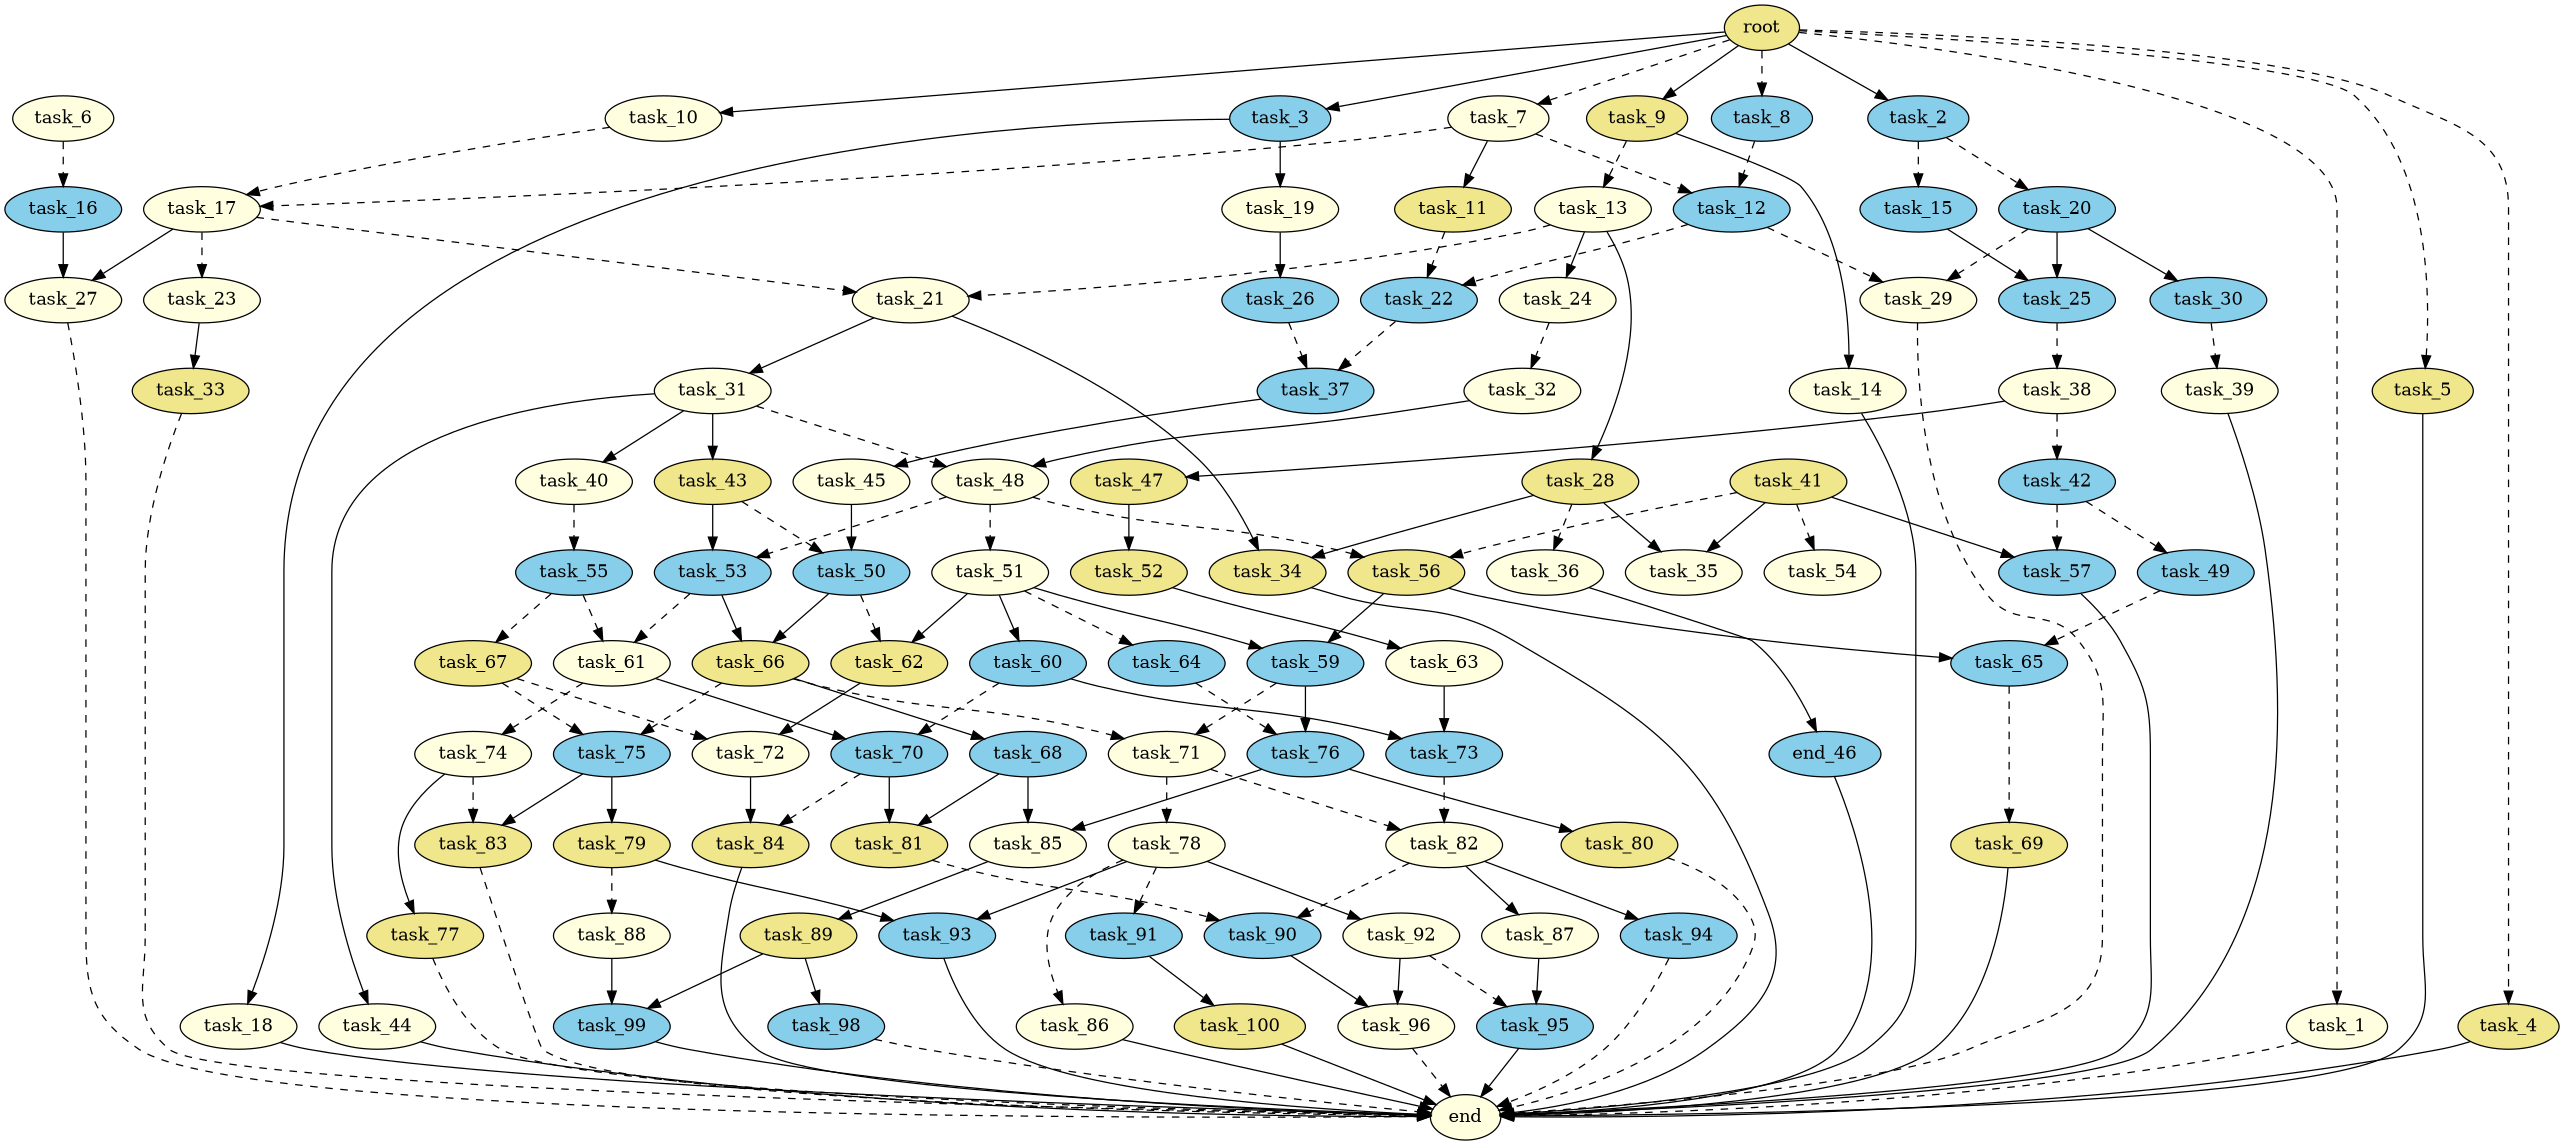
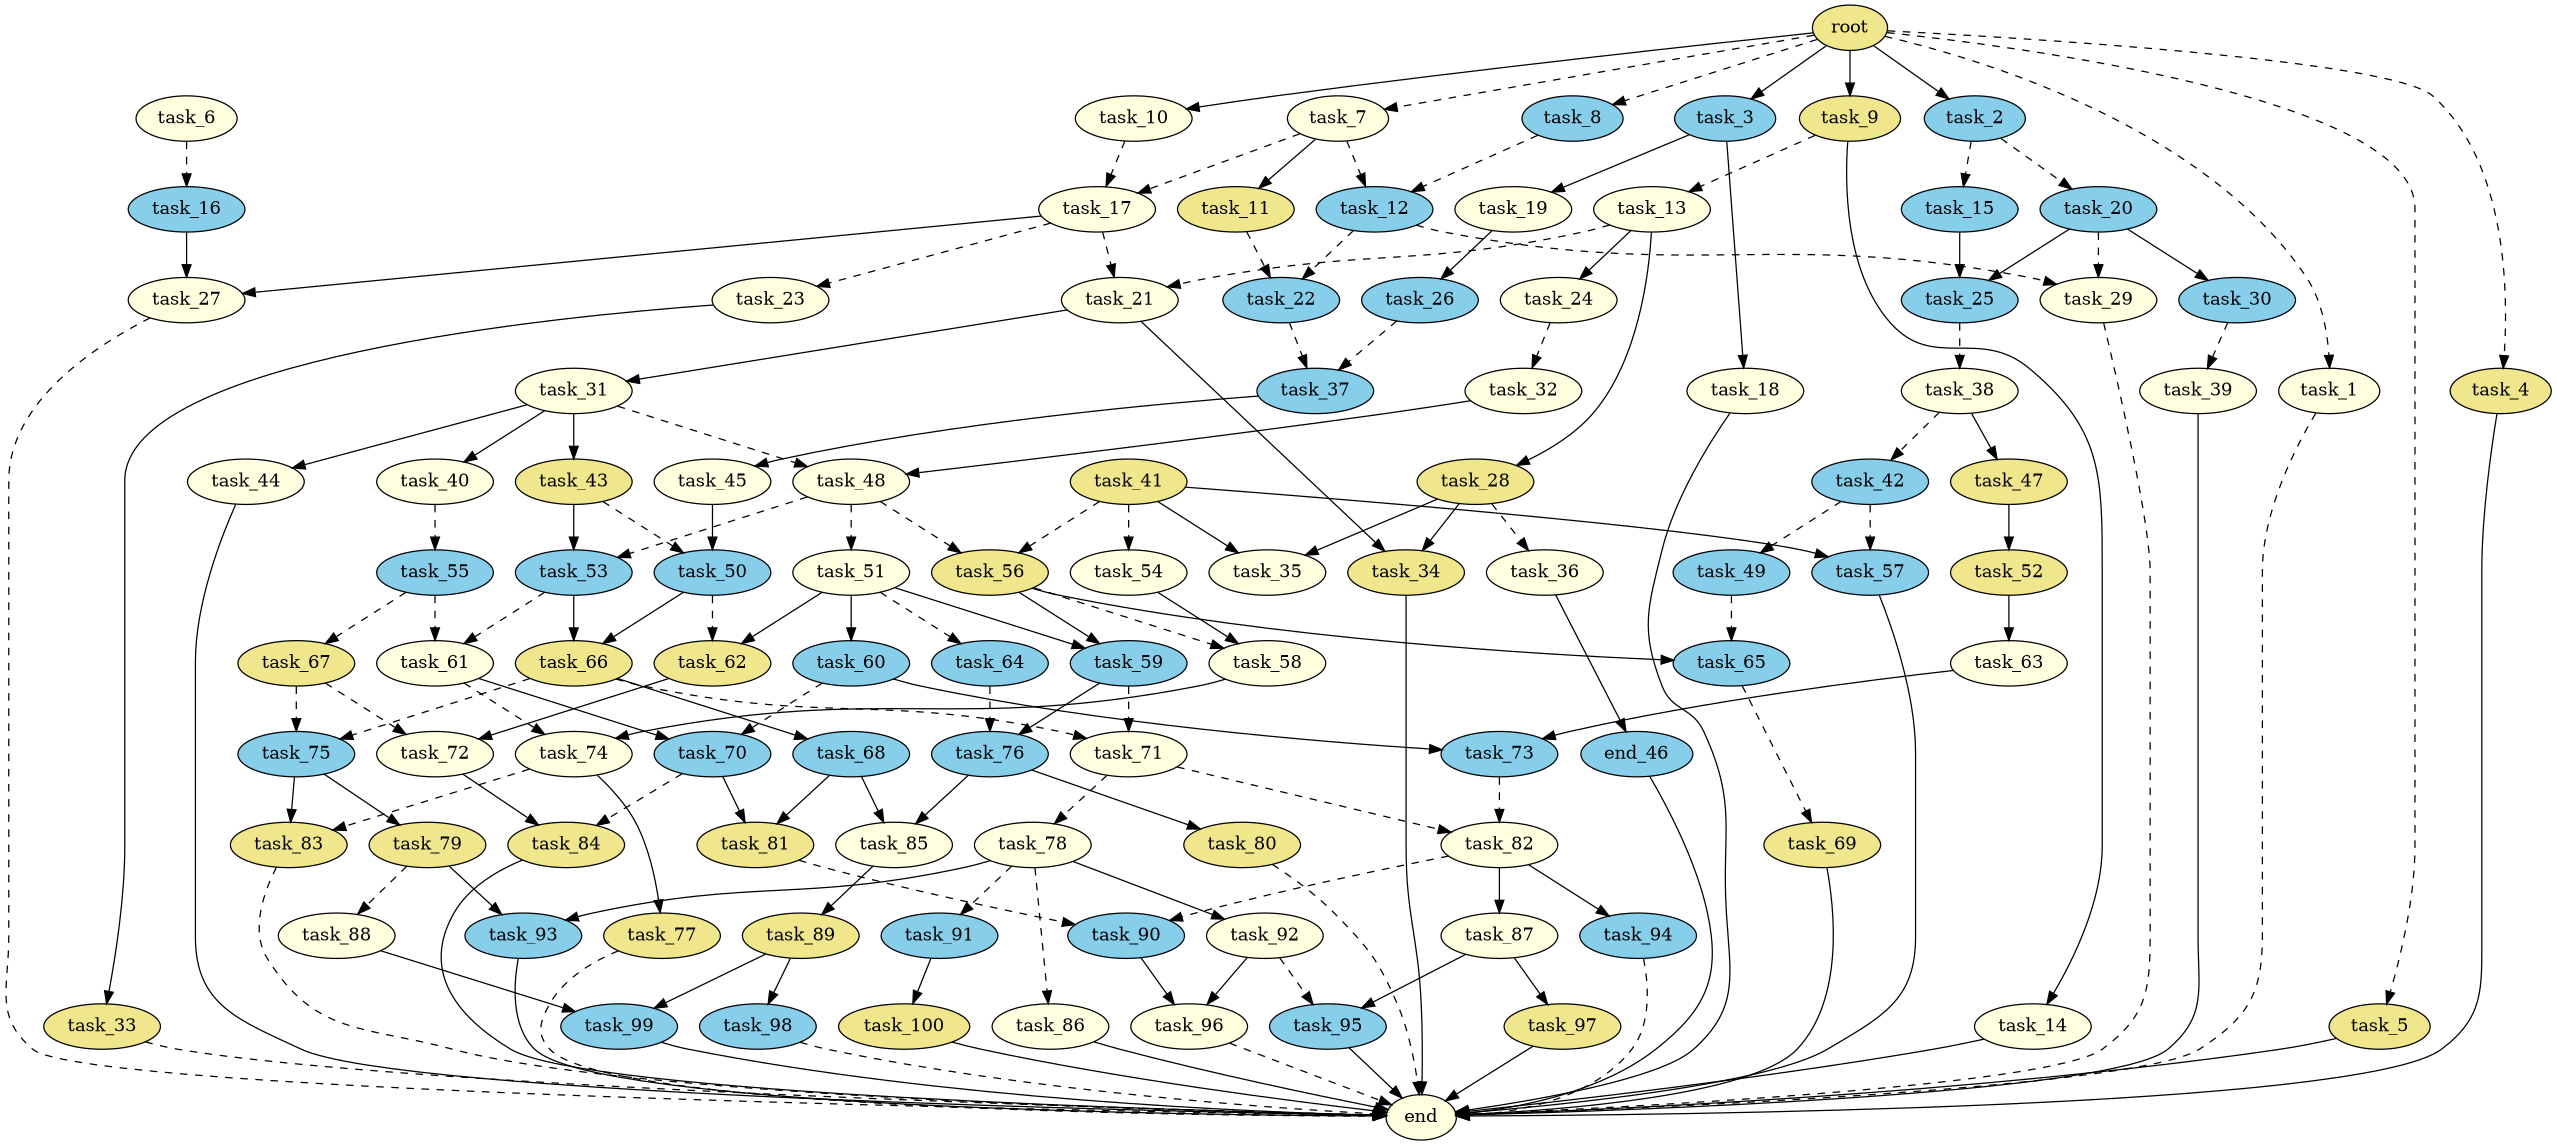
none -> (1267, 663)
none -> (1563, 1027)
